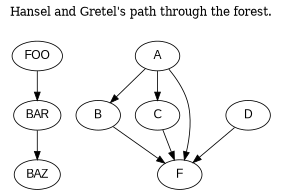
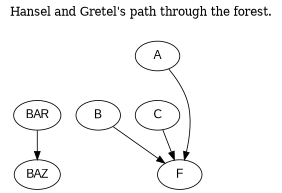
(37, 56) -> none
(158, 82) -> none
(131, 83) -> none
(248, 115) -> none
